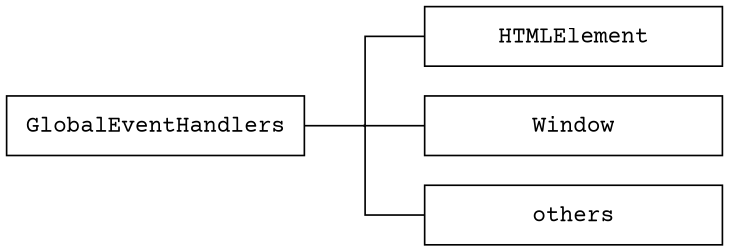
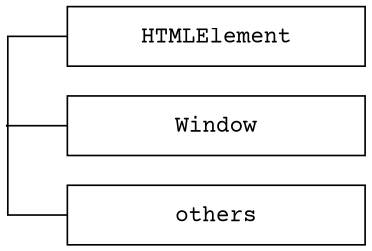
(155, 126) -> none
